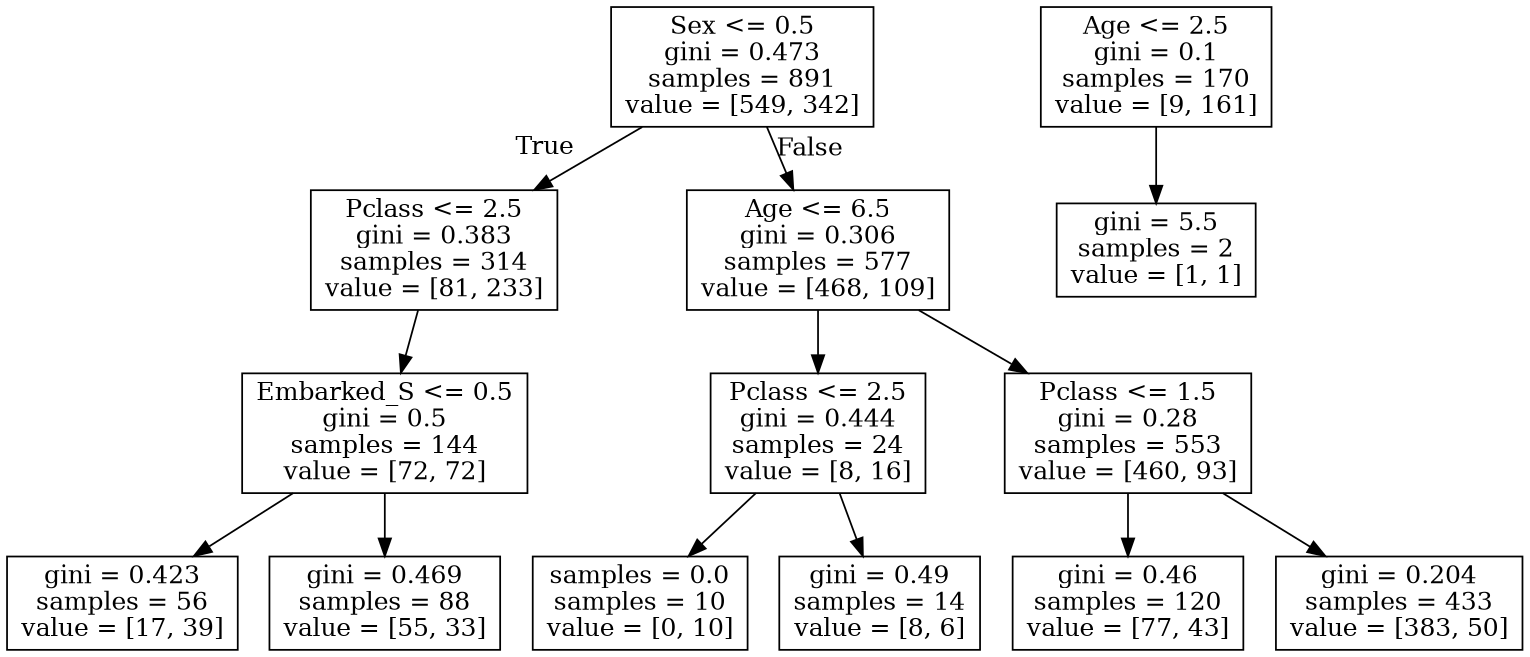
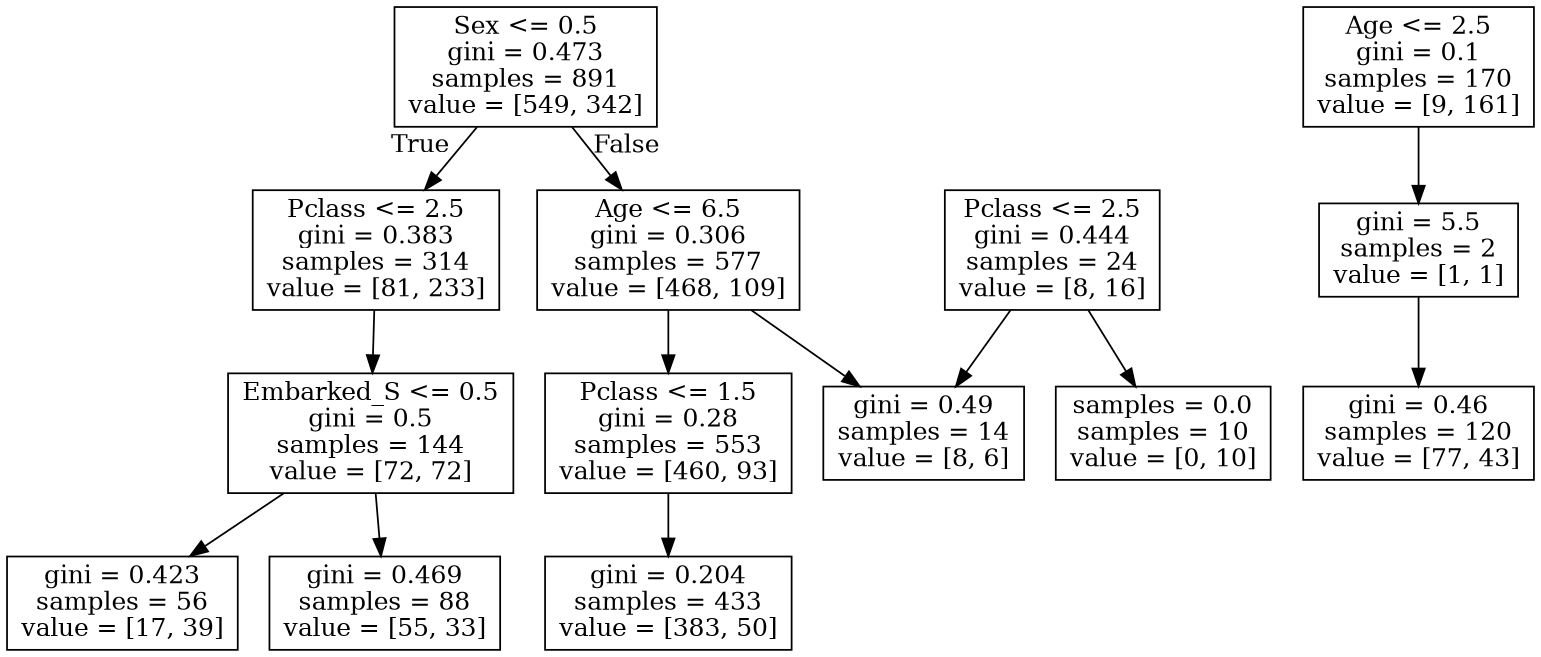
(818, 333) -> (798, 343)
(1128, 516) -> (1419, 333)
